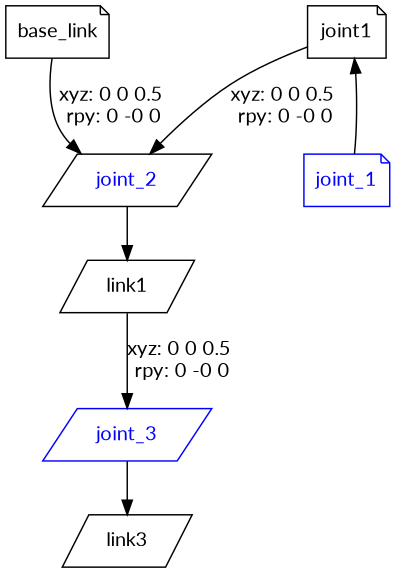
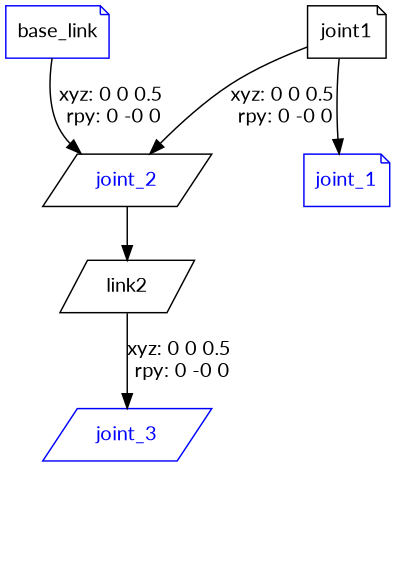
(57, 32) -> (57, 32)
(357, 114) -> (337, 99)
(127, 286) -> (127, 286)
(127, 541) -> none
